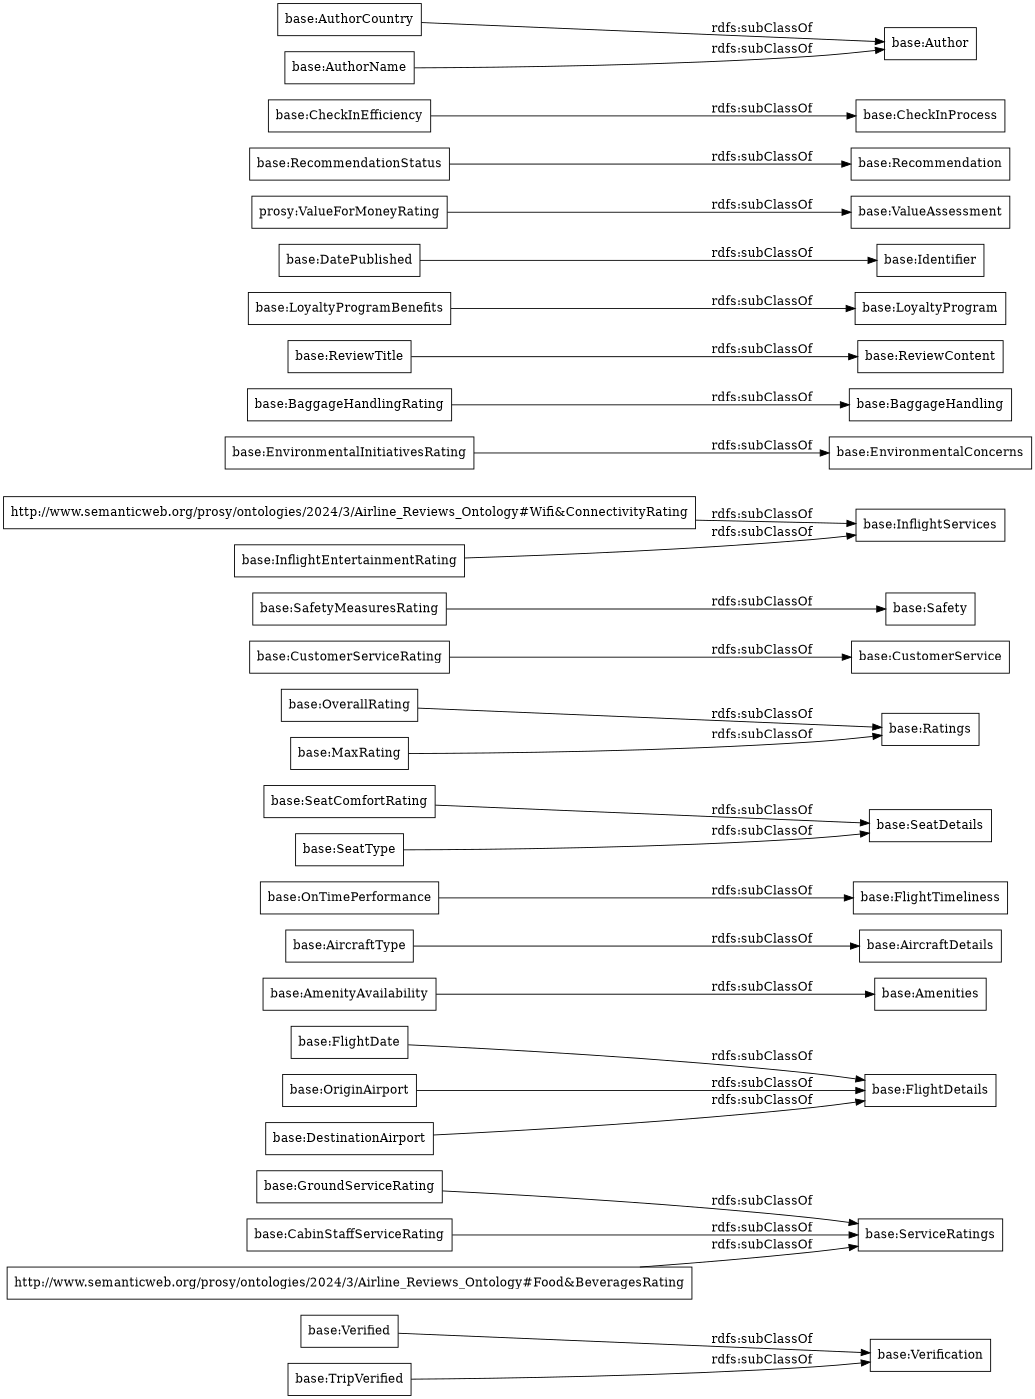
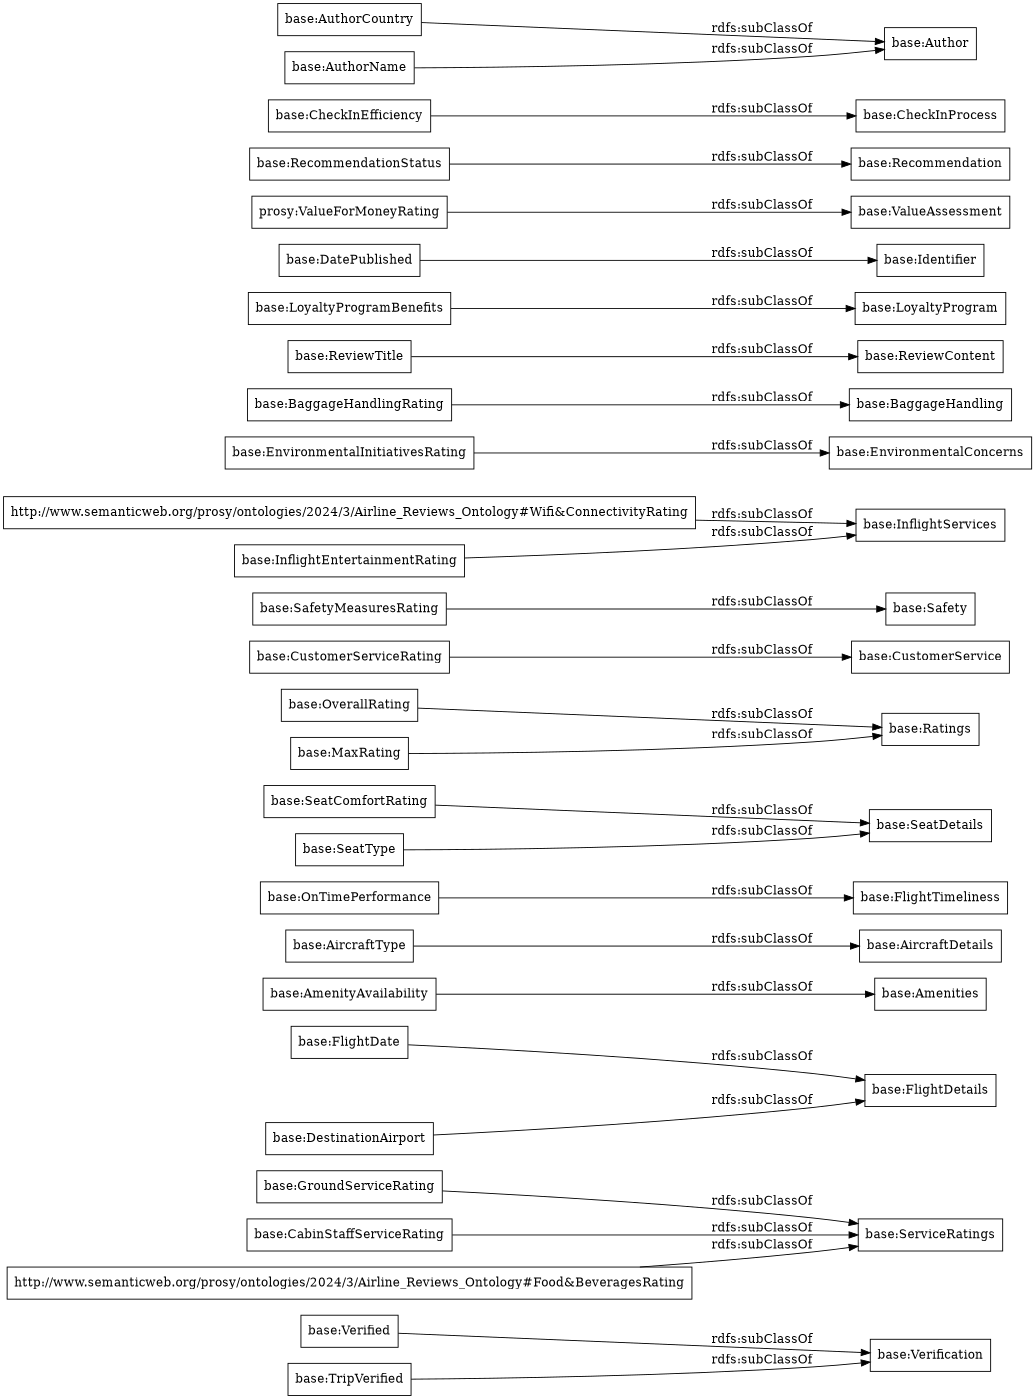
(350, 1091) -> none
